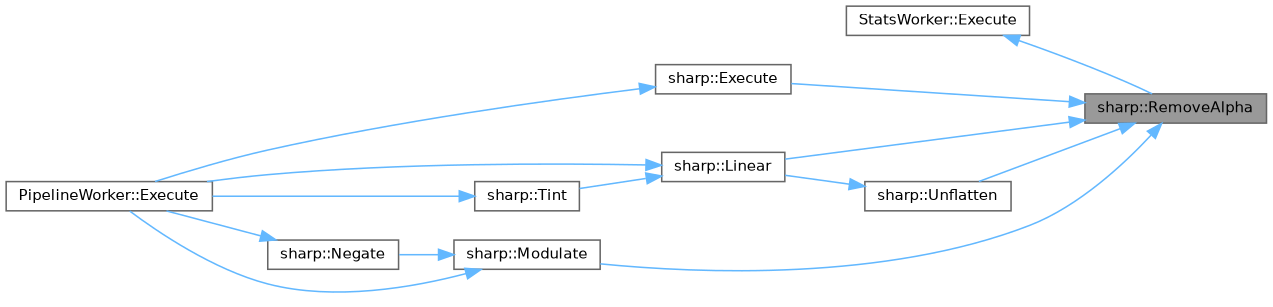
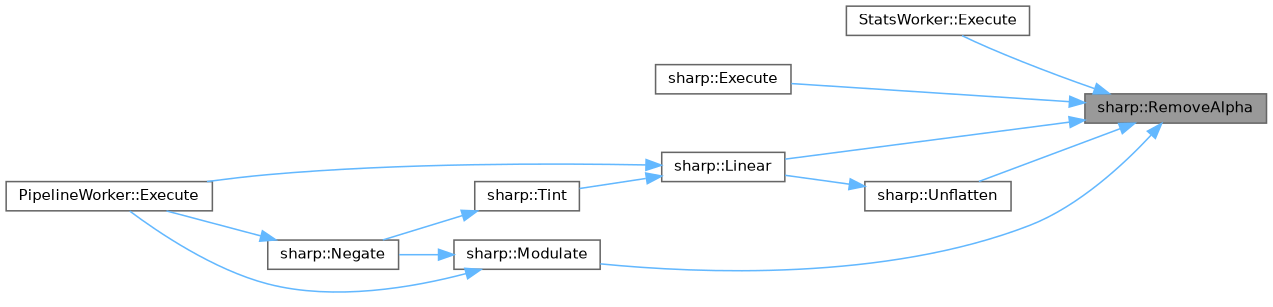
(1086, 66) -> (1028, 64)
(395, 125) -> none
(336, 196) -> (423, 228)
